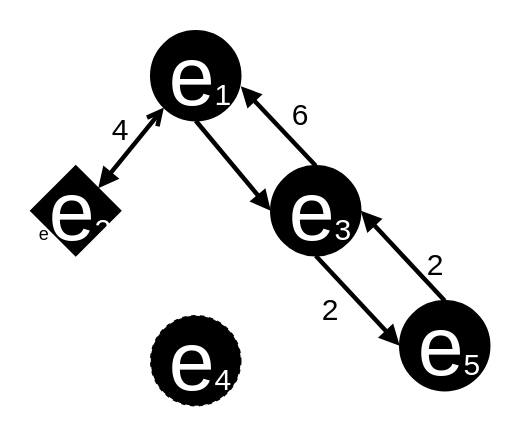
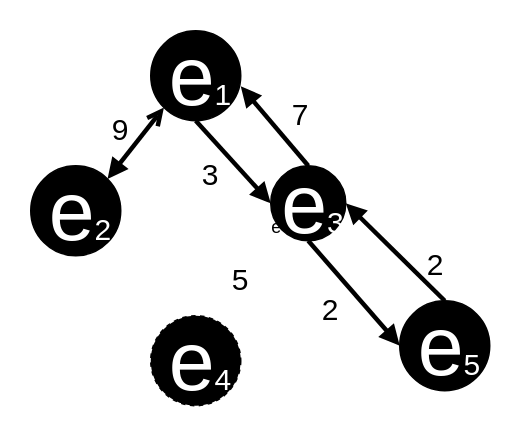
(301, 113) -> (301, 113)
(121, 128) -> (121, 128)
none -> (211, 173)
(76, 211) -> (76, 211)
(316, 211) -> (308, 203)
none -> (241, 278)
